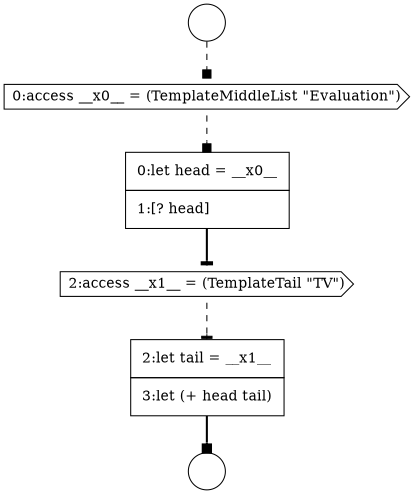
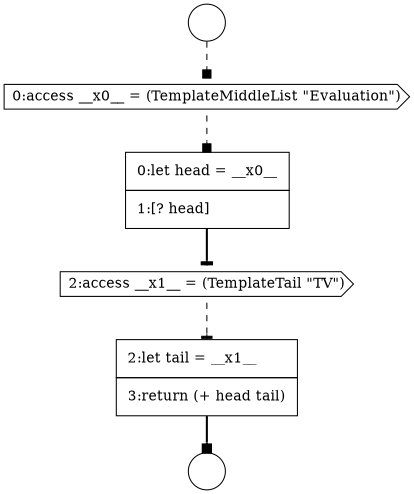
(207, 396) -> (207, 396)
